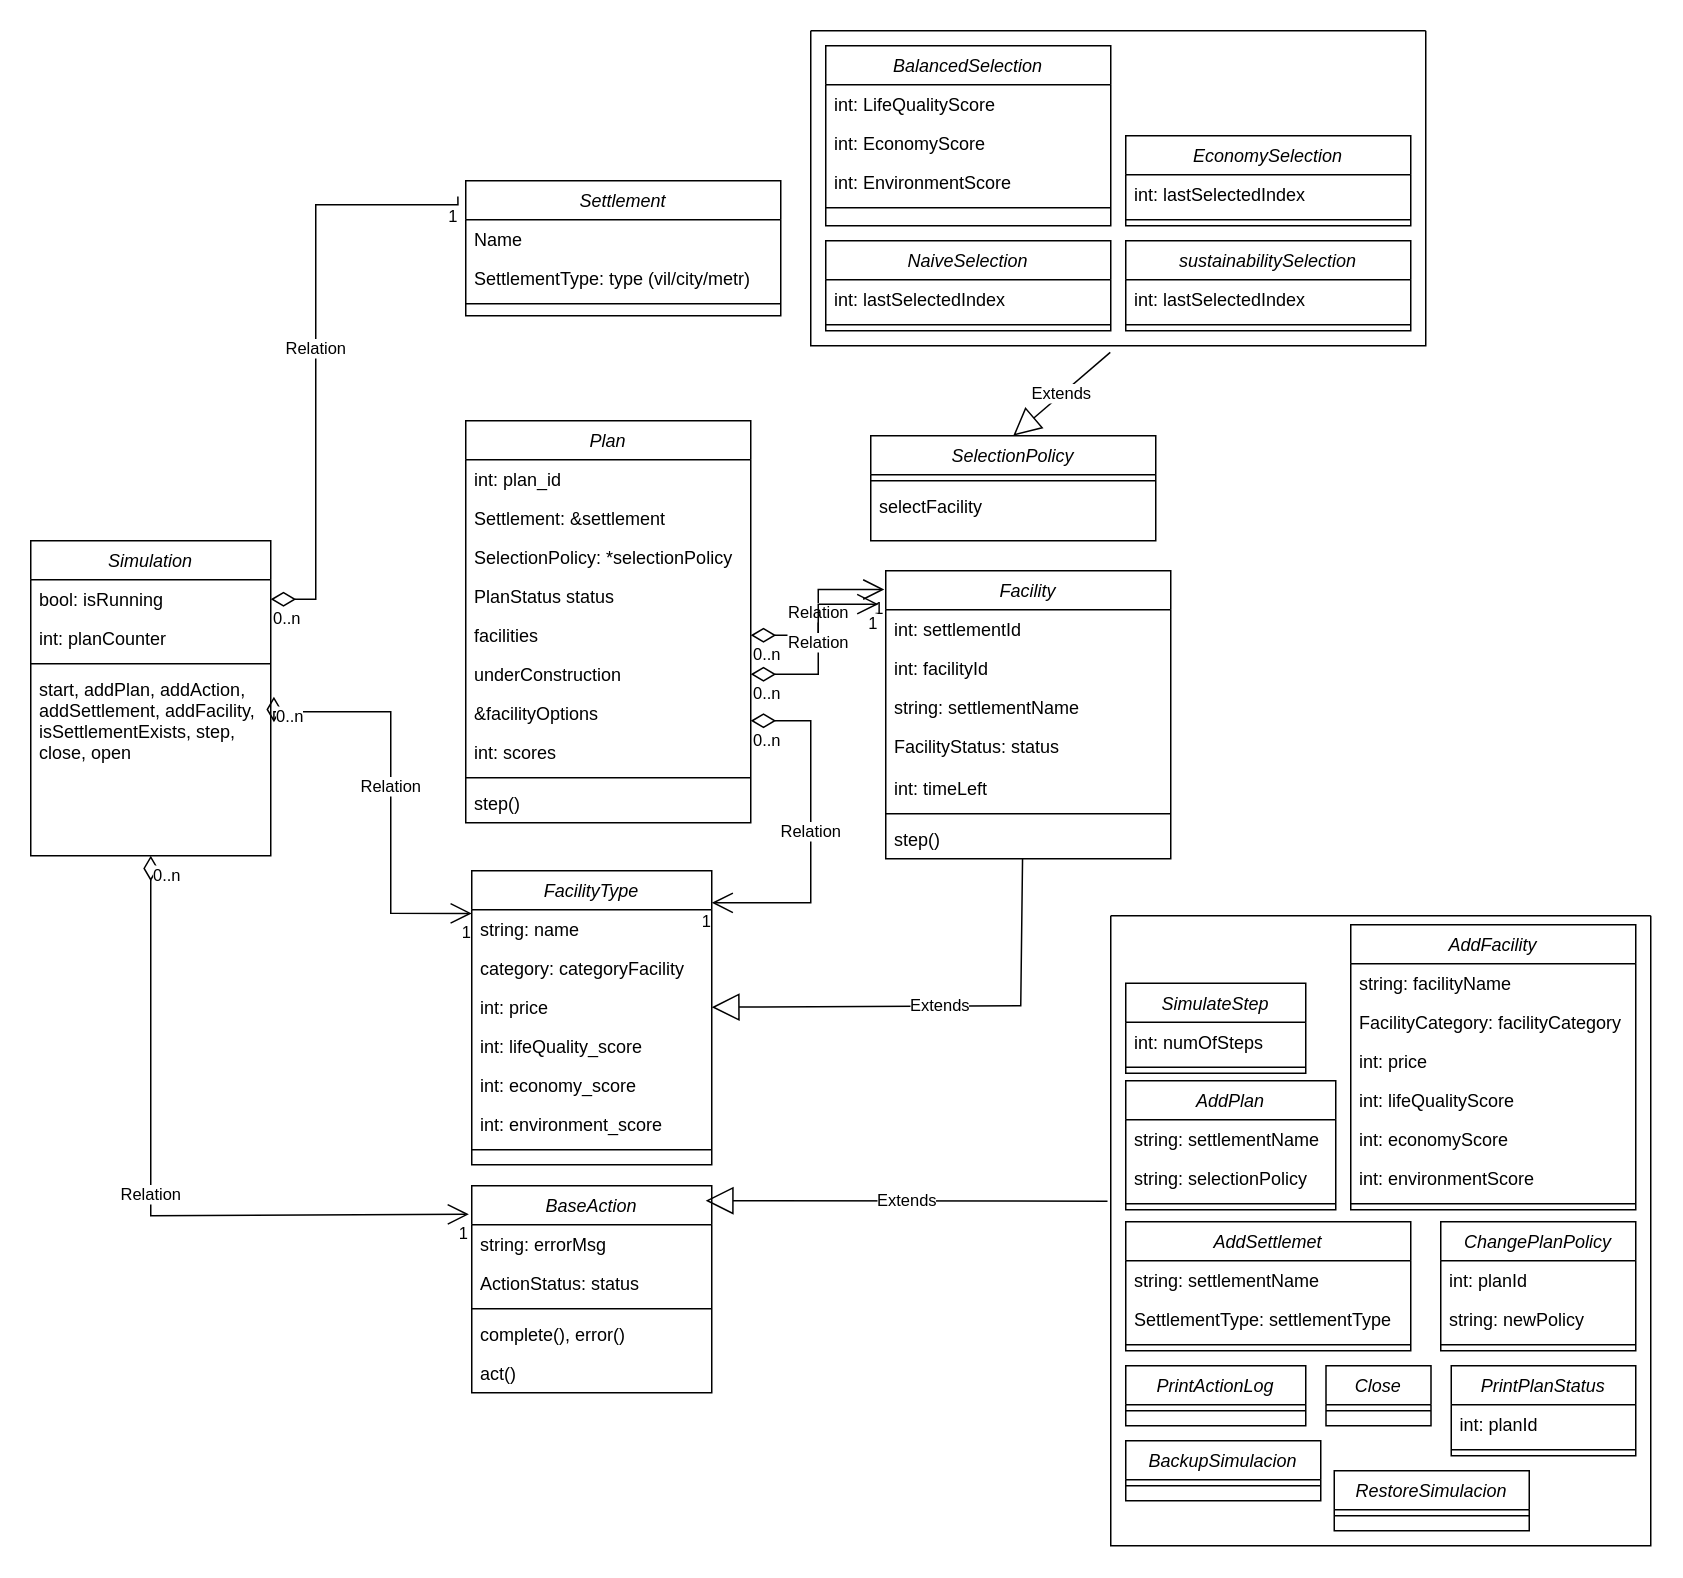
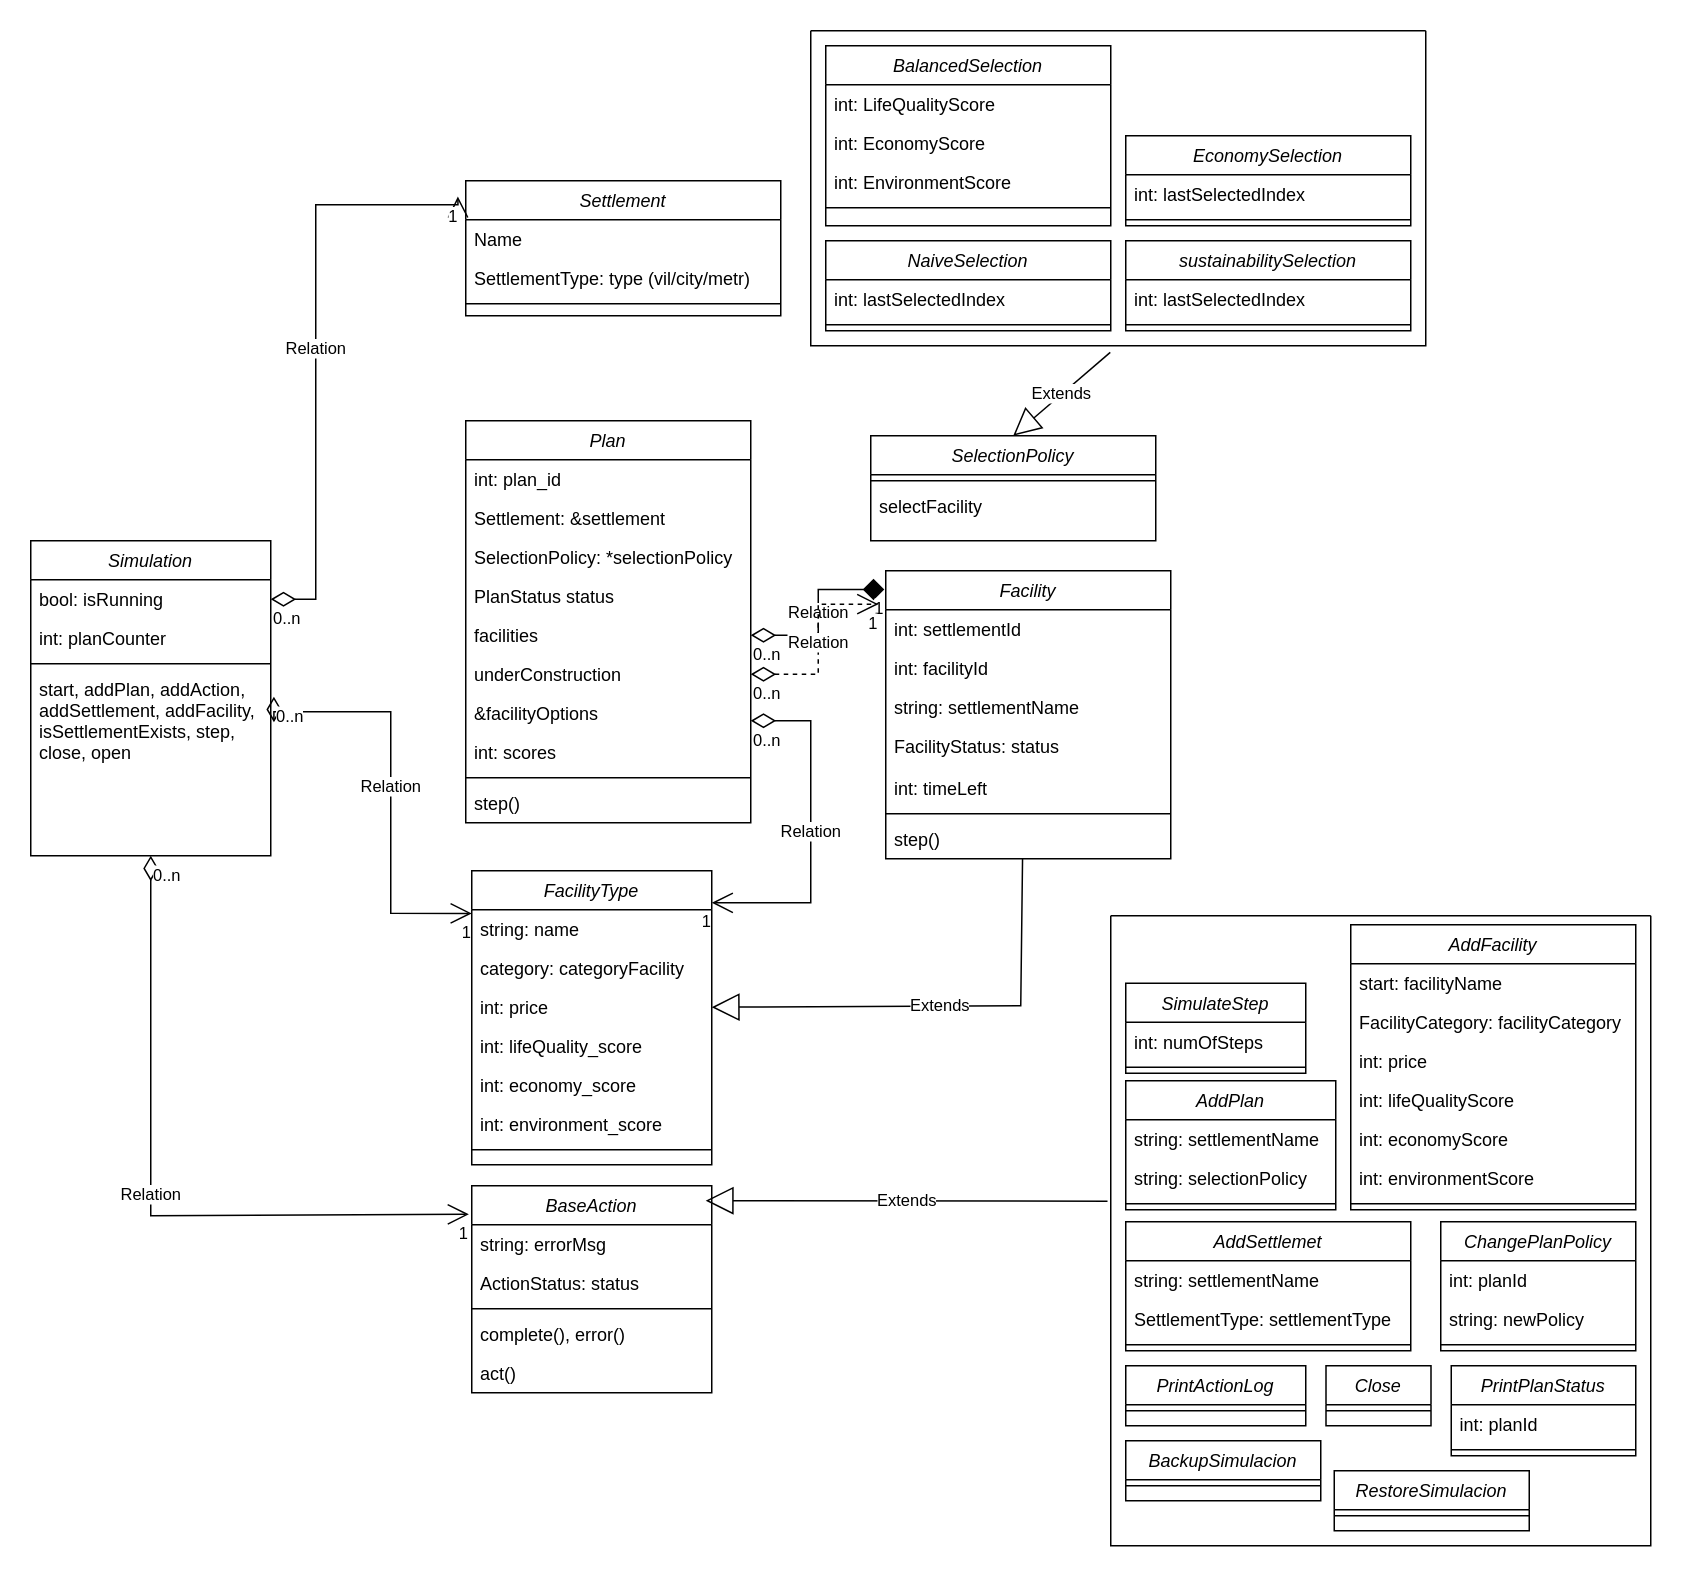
(458, 205) -> (456, 205)
(871, 589) -> (863, 589)
(808, 674) -> (808, 674)
(1446, 984) -> (1443, 984)
